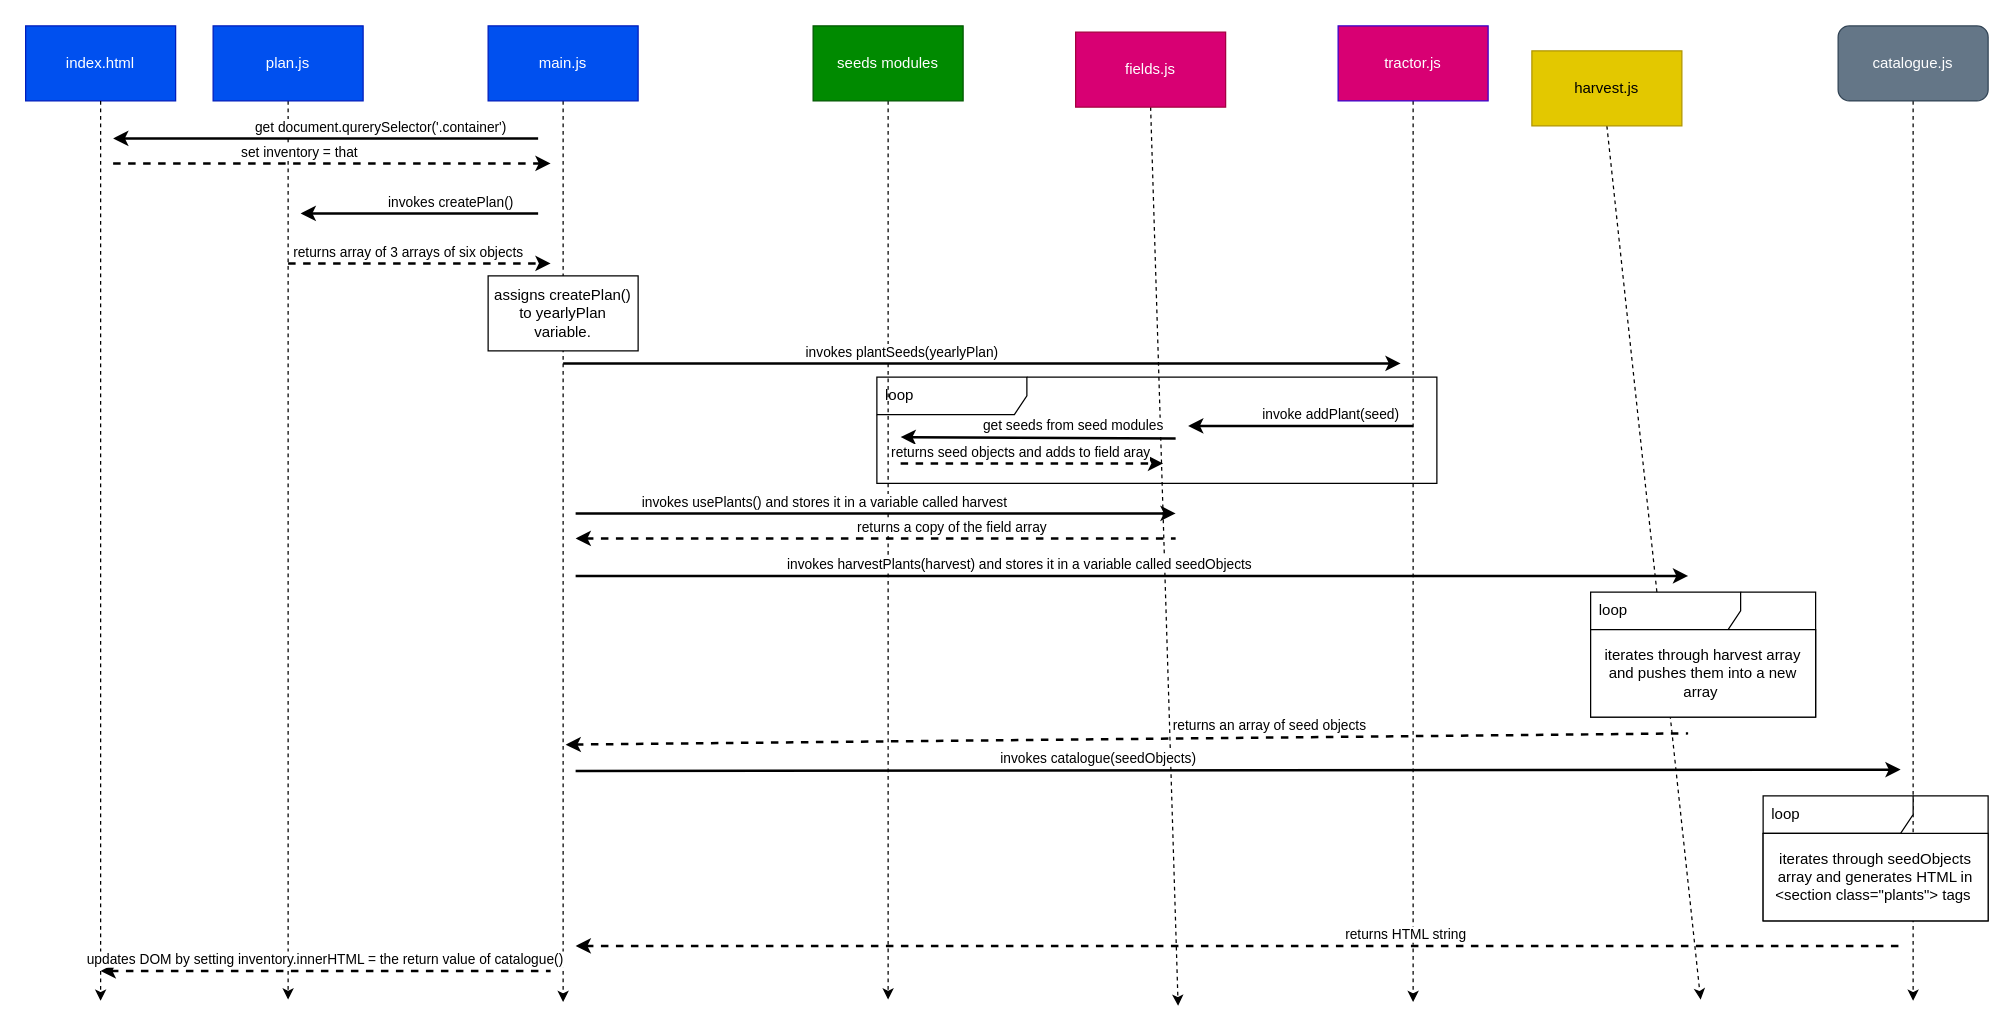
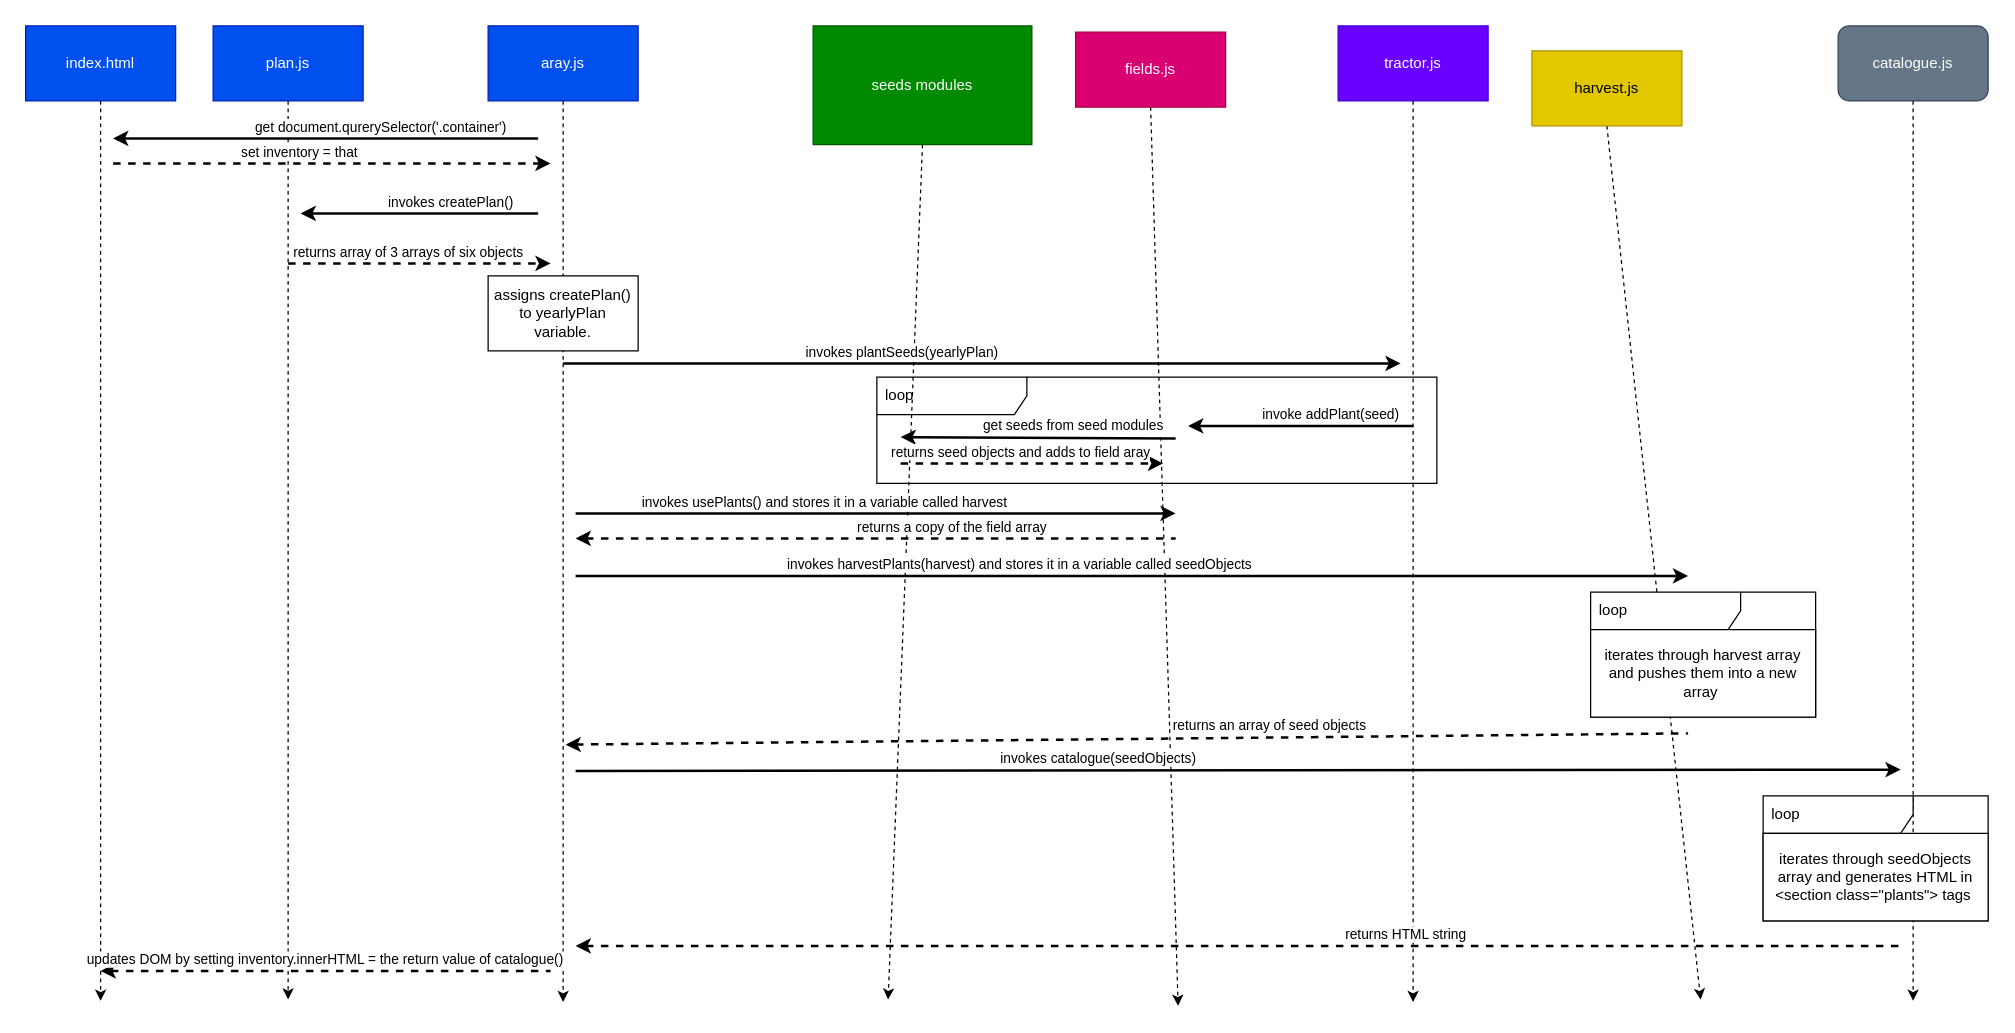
(563, 63) -> (563, 63)
(888, 63) -> (923, 85)
(1413, 63) -> (1413, 63)
